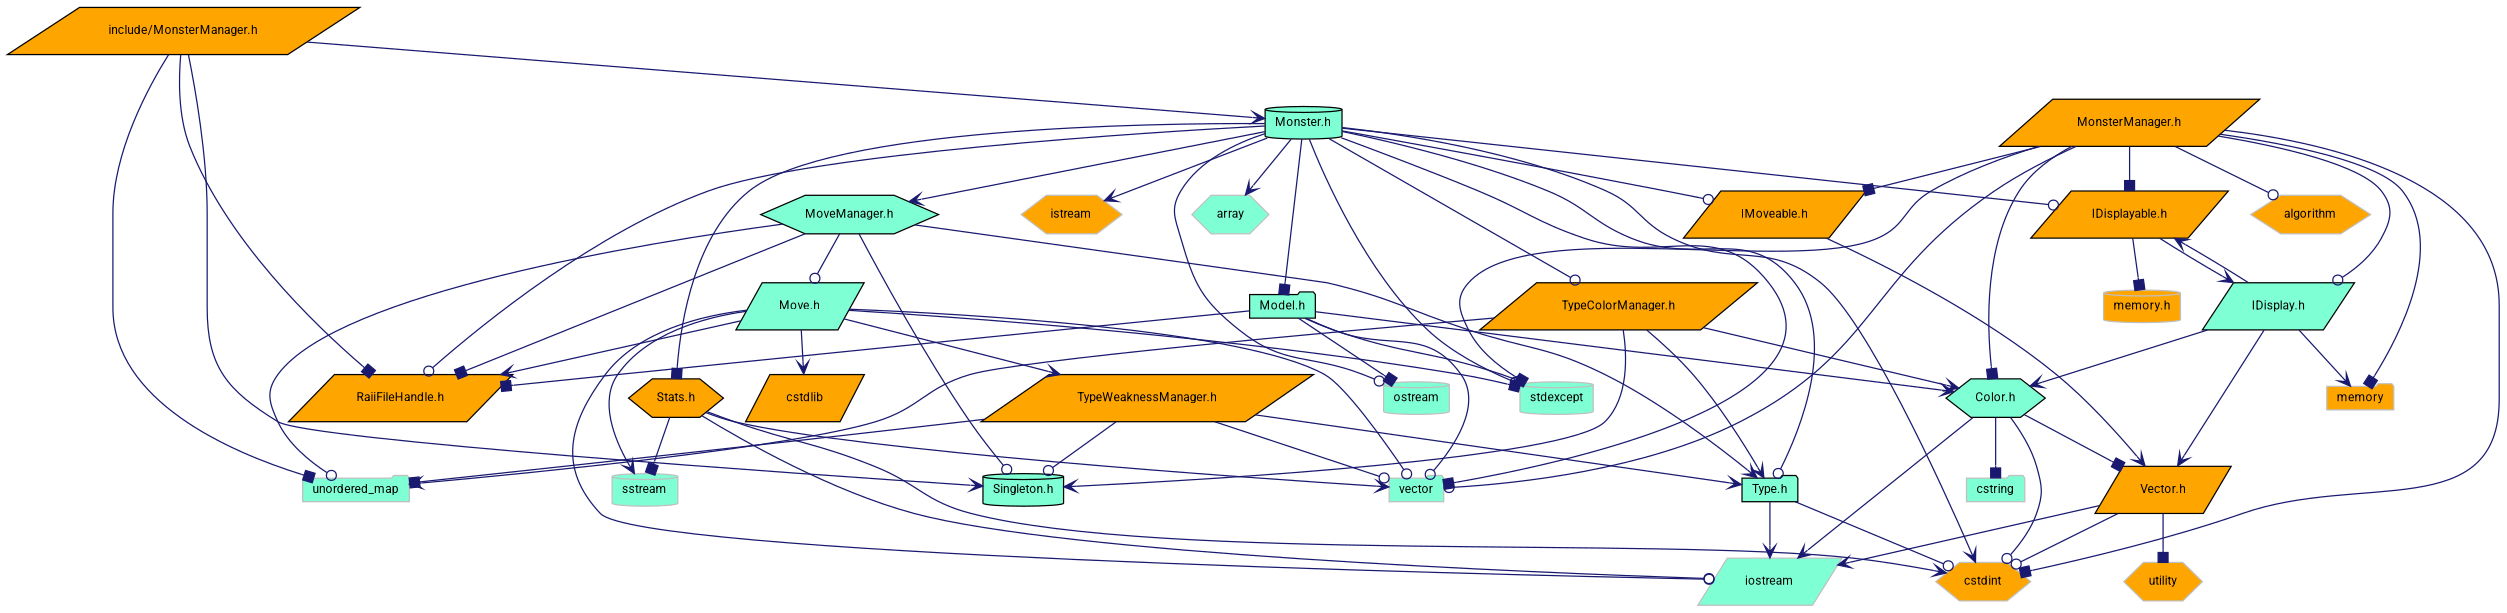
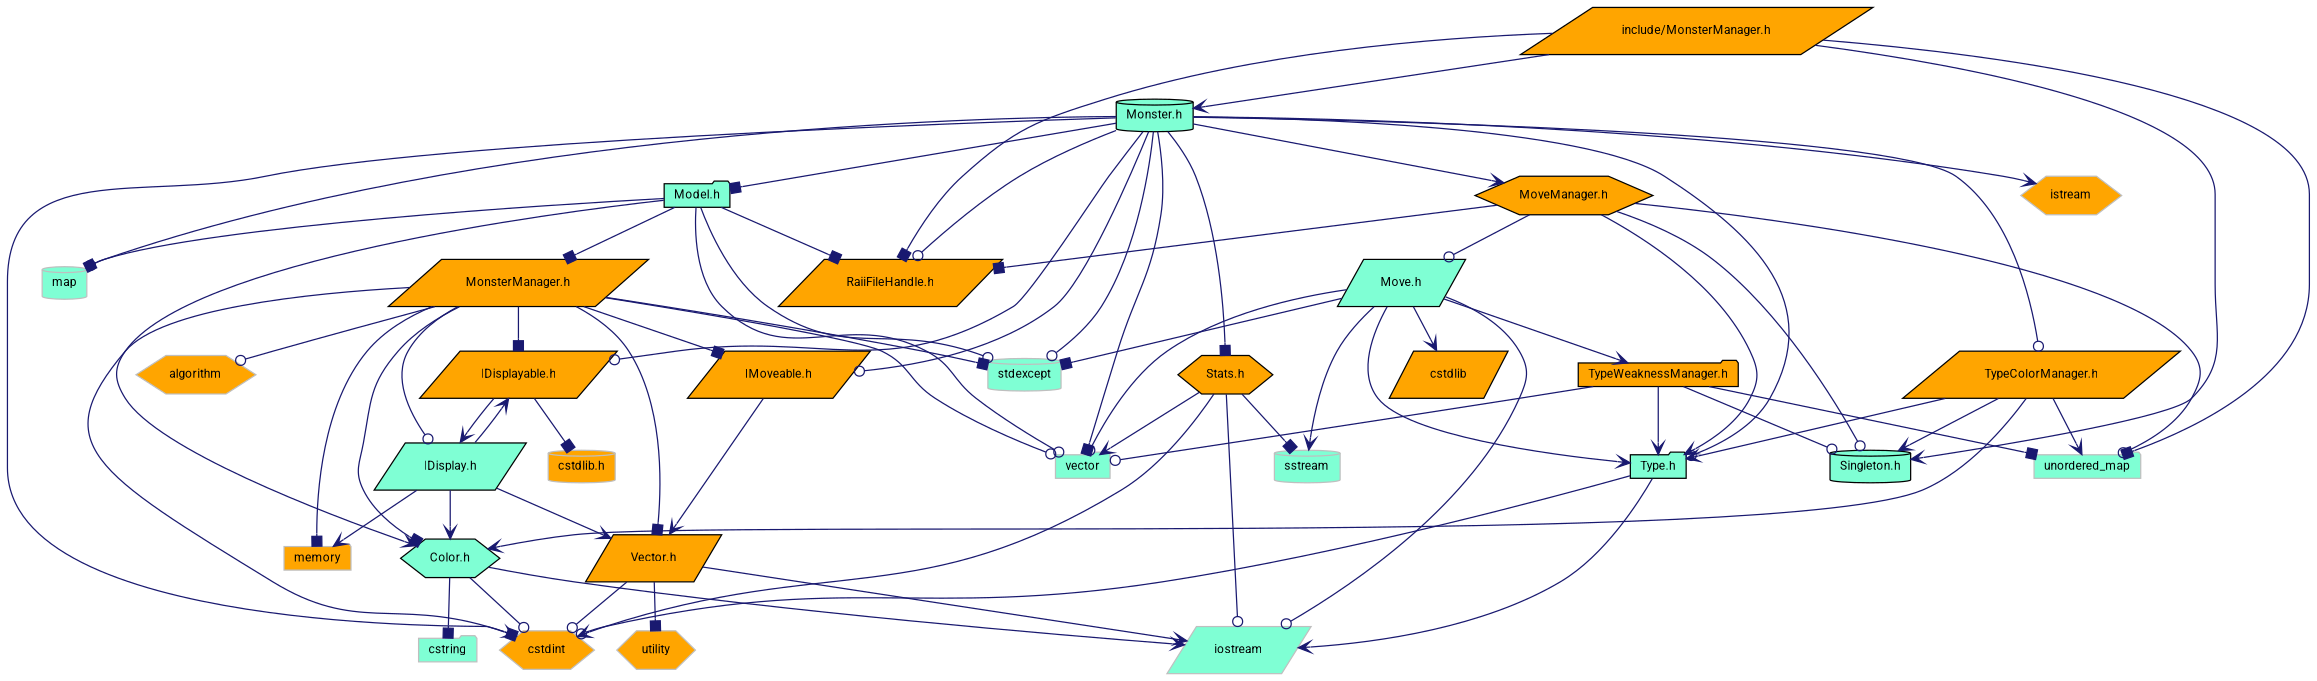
(850, 215) -> (1564, 196)
(1230, 215) -> none
none -> (626, 231)
(2142, 306) -> (582, 467)
(621, 348) -> (1446, 432)
(1147, 398) -> (1658, 375)
(1416, 398) -> (64, 283)
(2068, 438) -> (650, 400)
